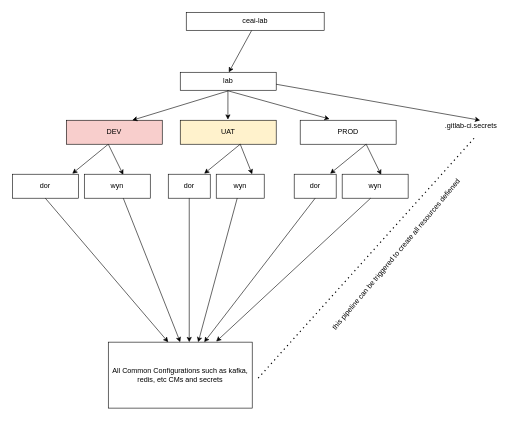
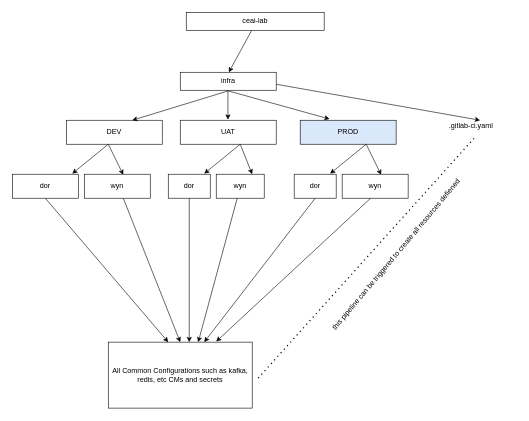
(228, 81) -> (228, 81)
(471, 126) -> (471, 126)
(114, 132) -> (114, 132)
(228, 132) -> (228, 132)
(348, 132) -> (348, 132)
